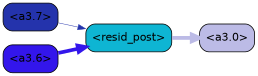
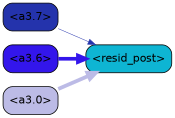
(182, 38) -> (73, 82)
